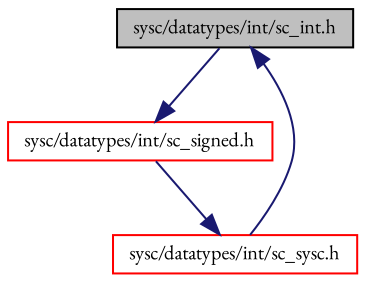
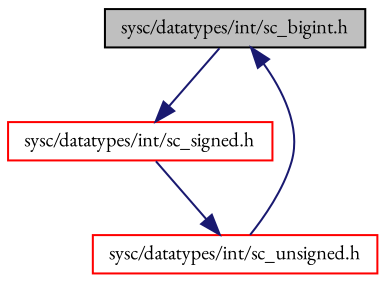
(235, 28) -> (235, 28)
(235, 254) -> (235, 254)
